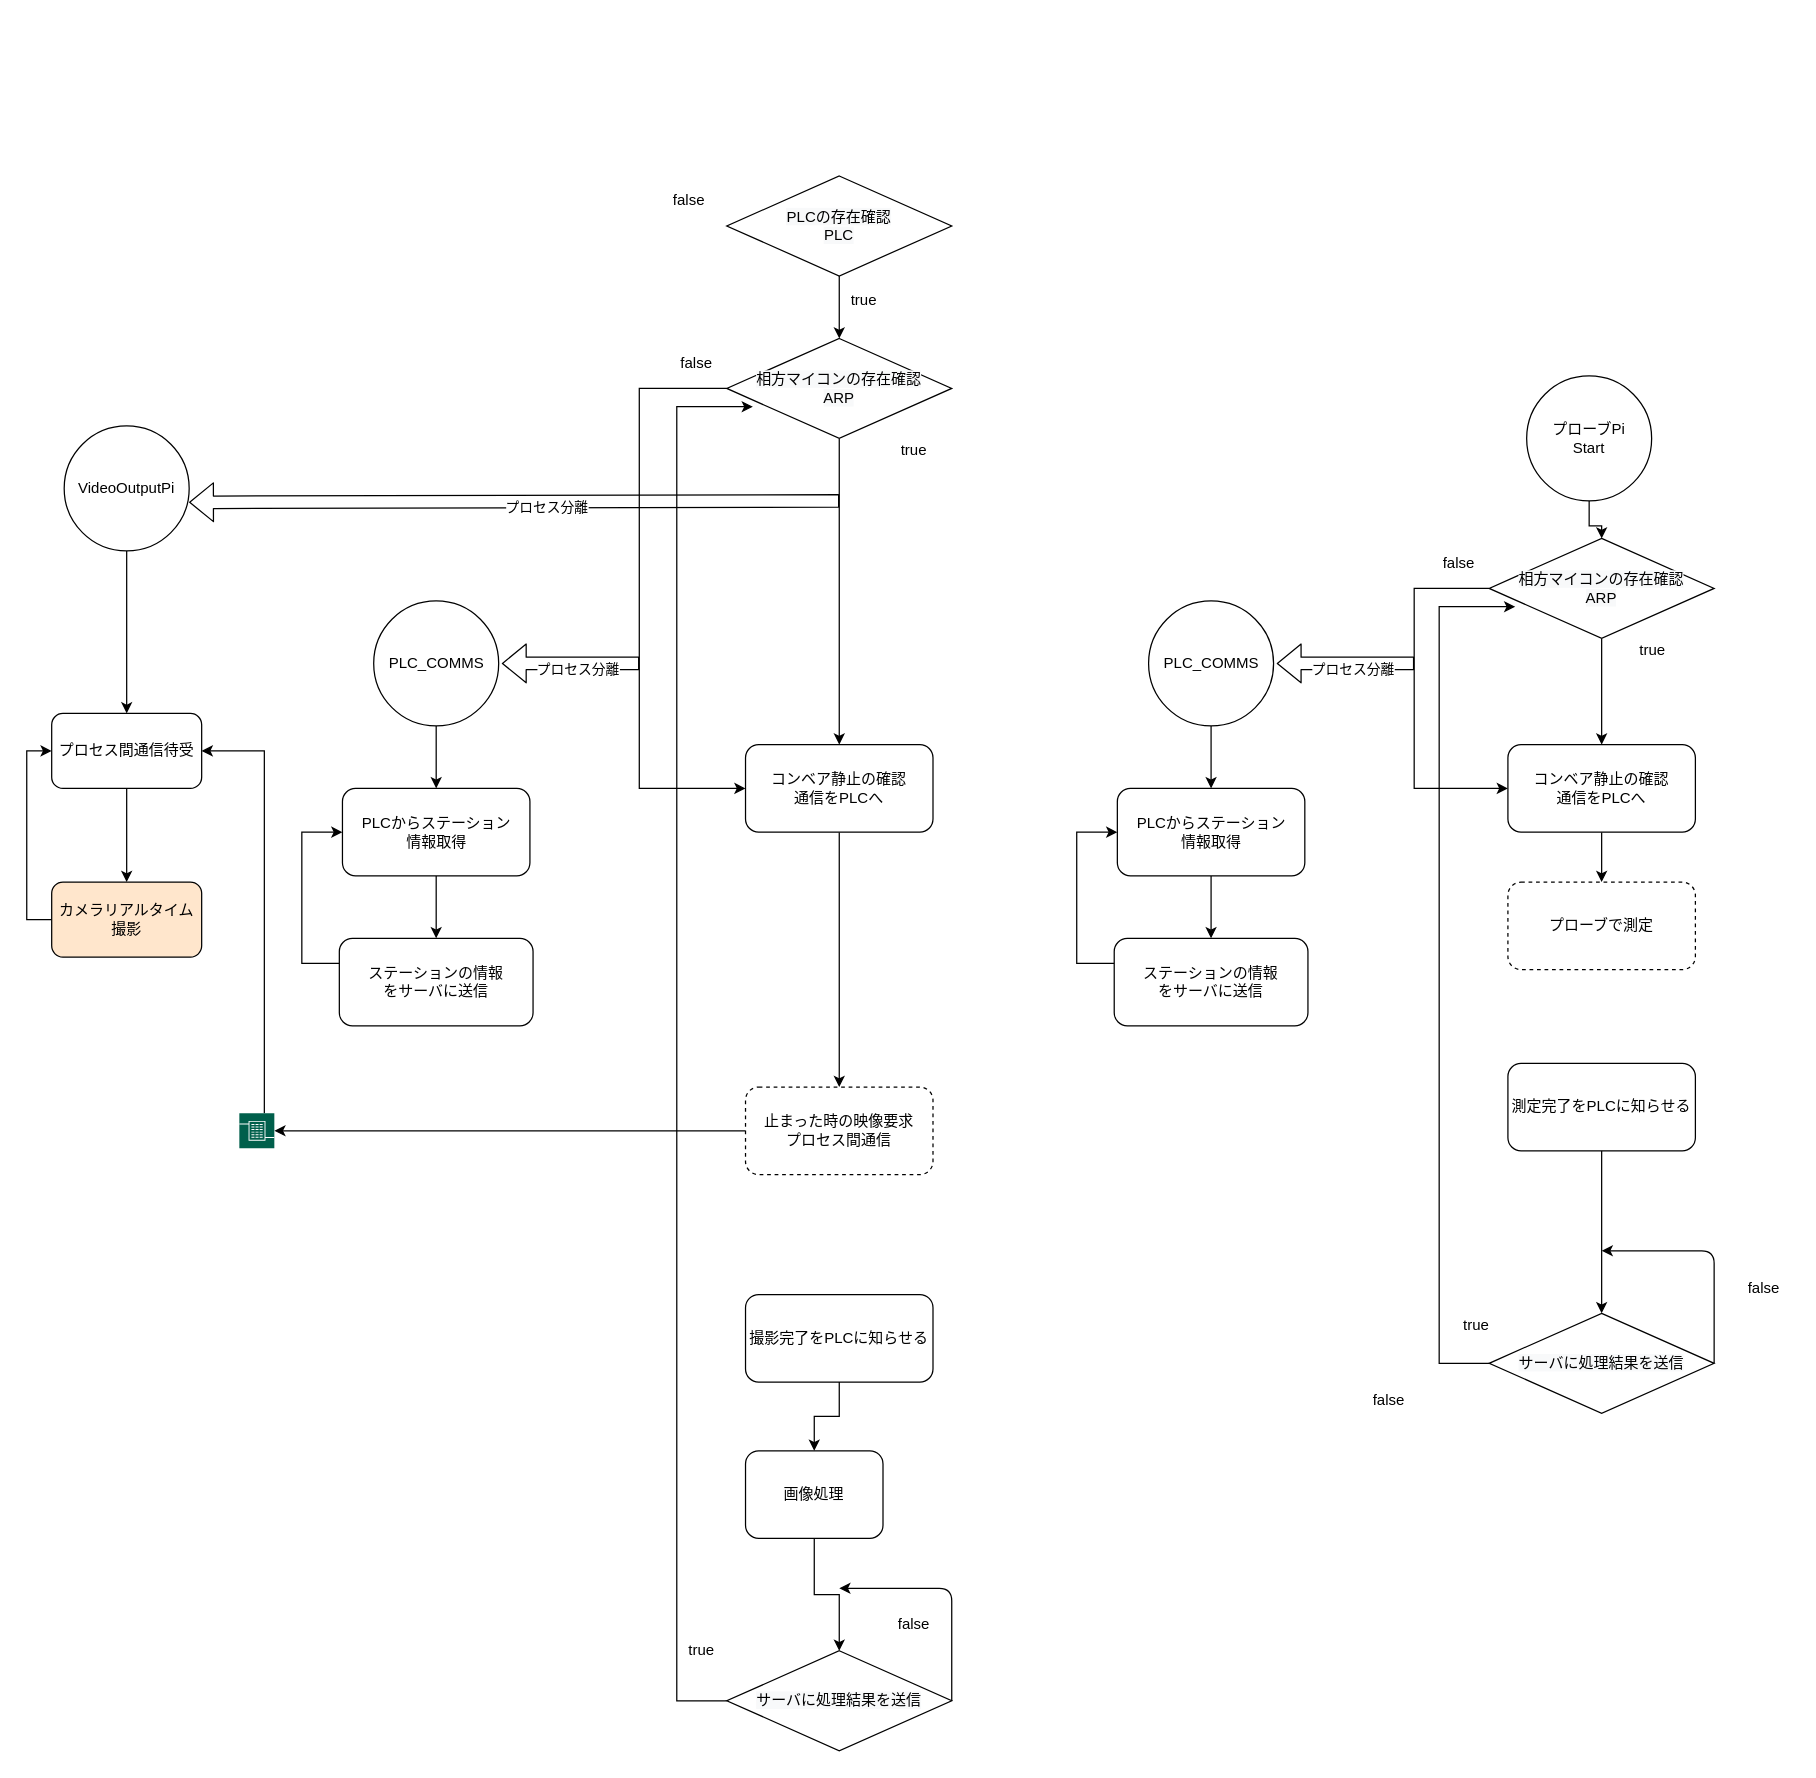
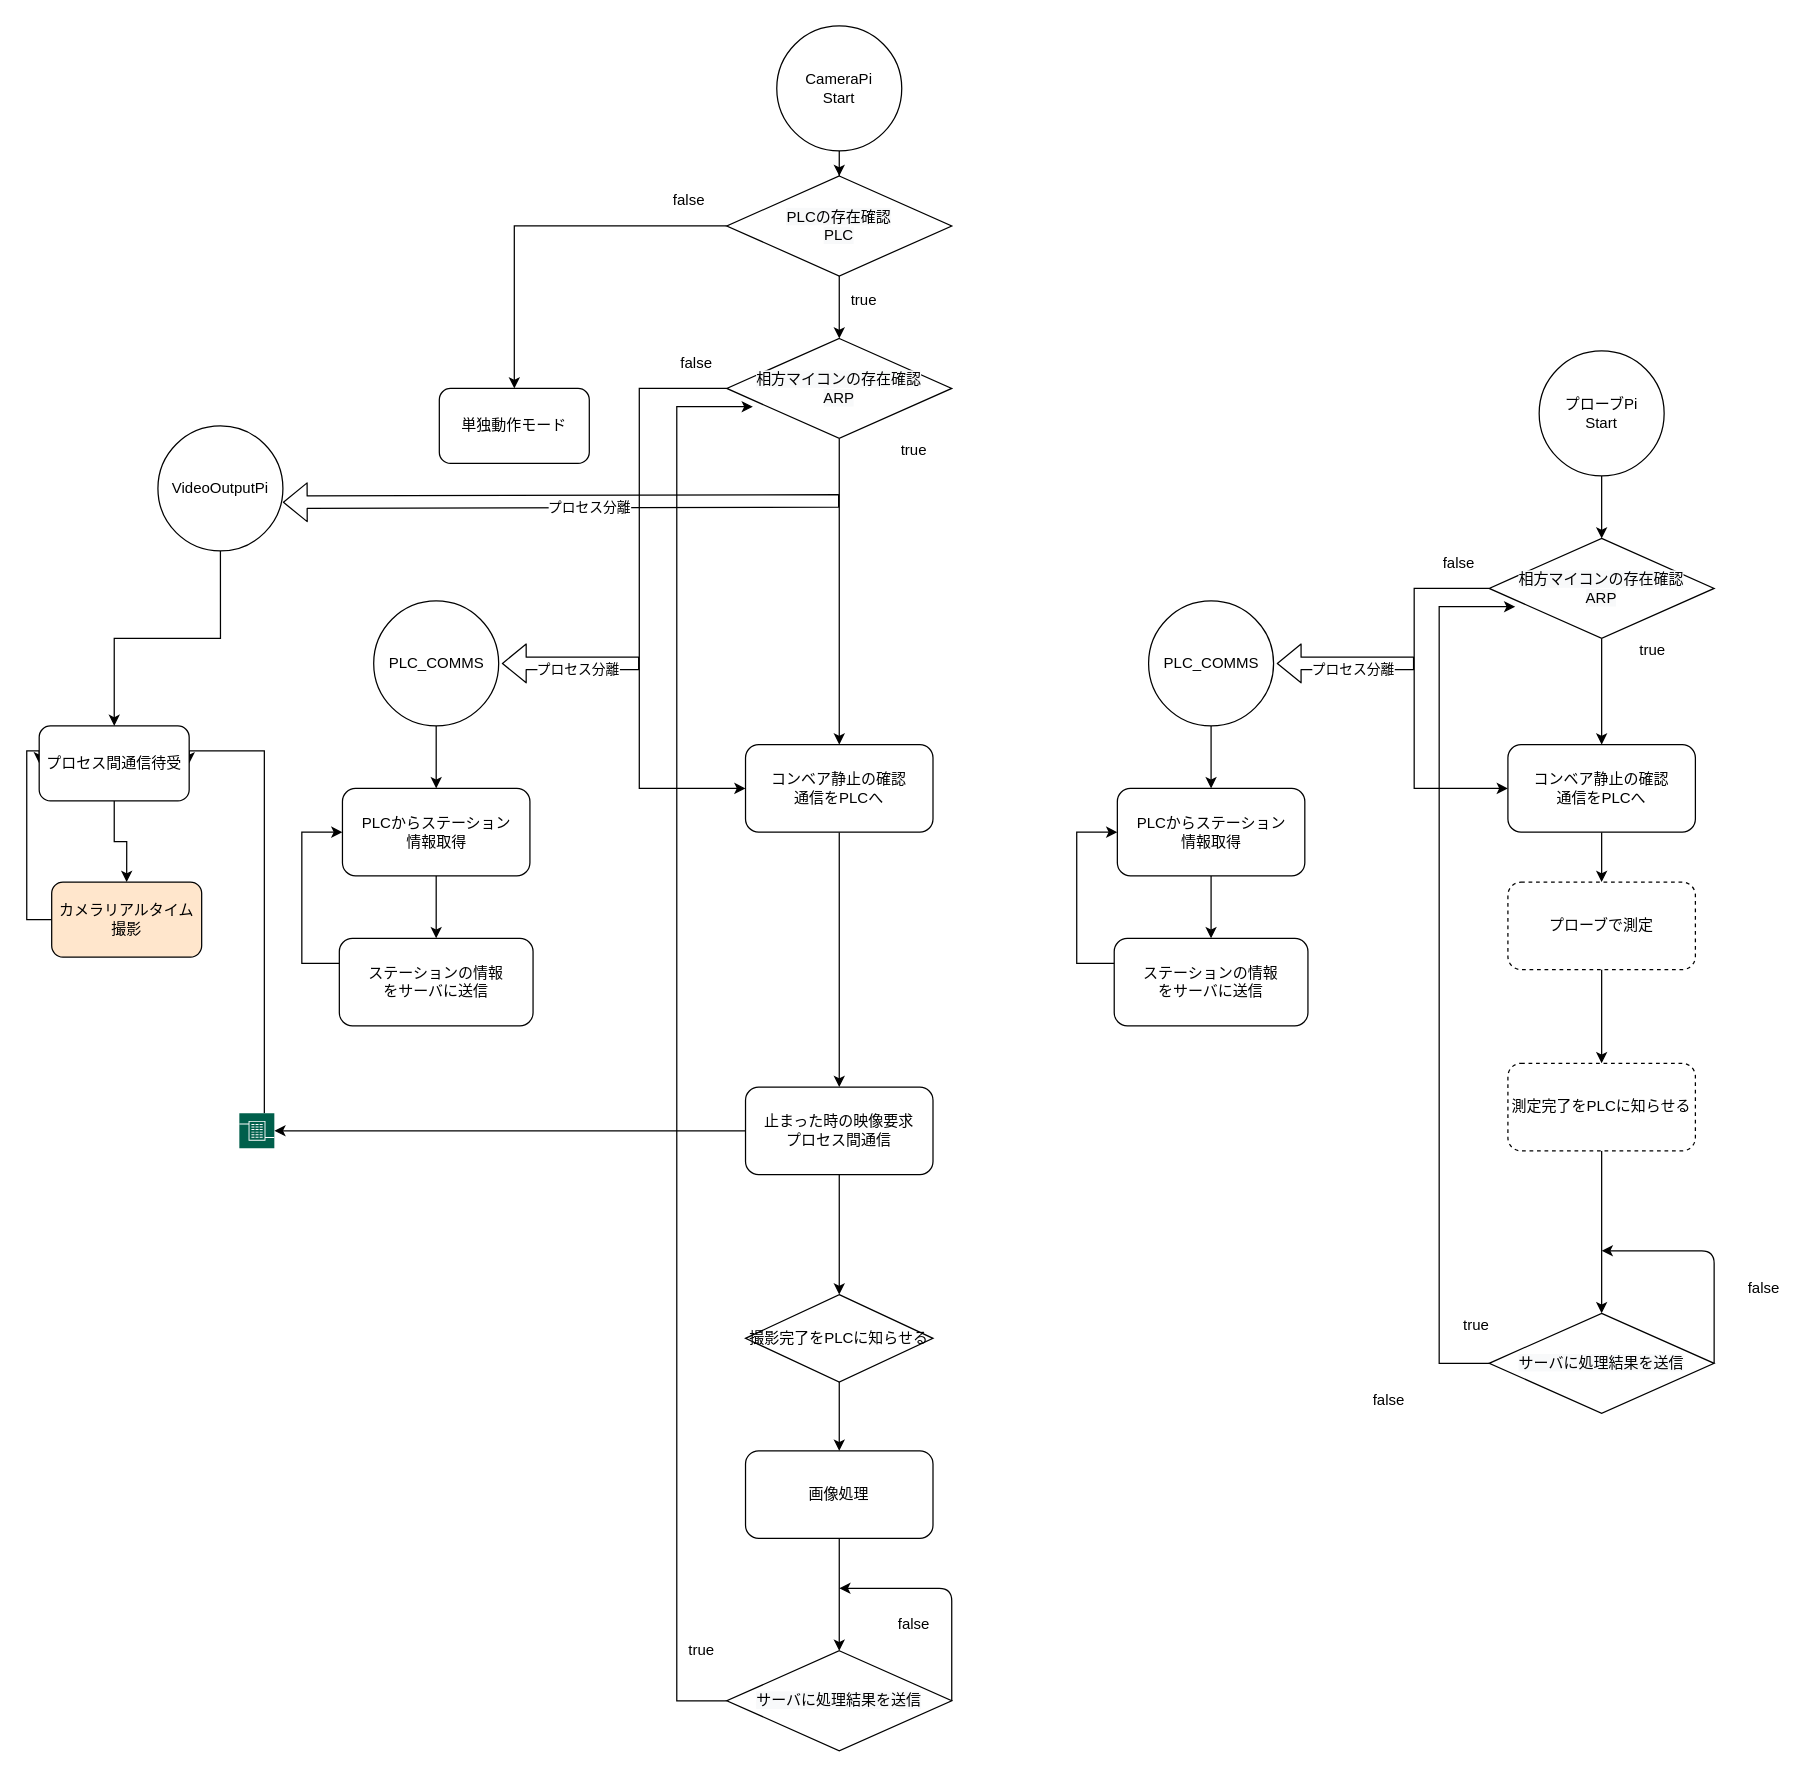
none -> (839, 88)
none -> (839, 168)
none -> (543, 226)
none -> (514, 426)
(1589, 438) -> (1602, 413)
(127, 488) -> (220, 488)
(127, 751) -> (114, 763)
none -> (1602, 1012)
(1602, 1107) -> (1602, 1107)
(839, 1131) -> (839, 1131)
none -> (839, 1230)
(839, 1338) -> (839, 1338)
(814, 1494) -> (839, 1494)
